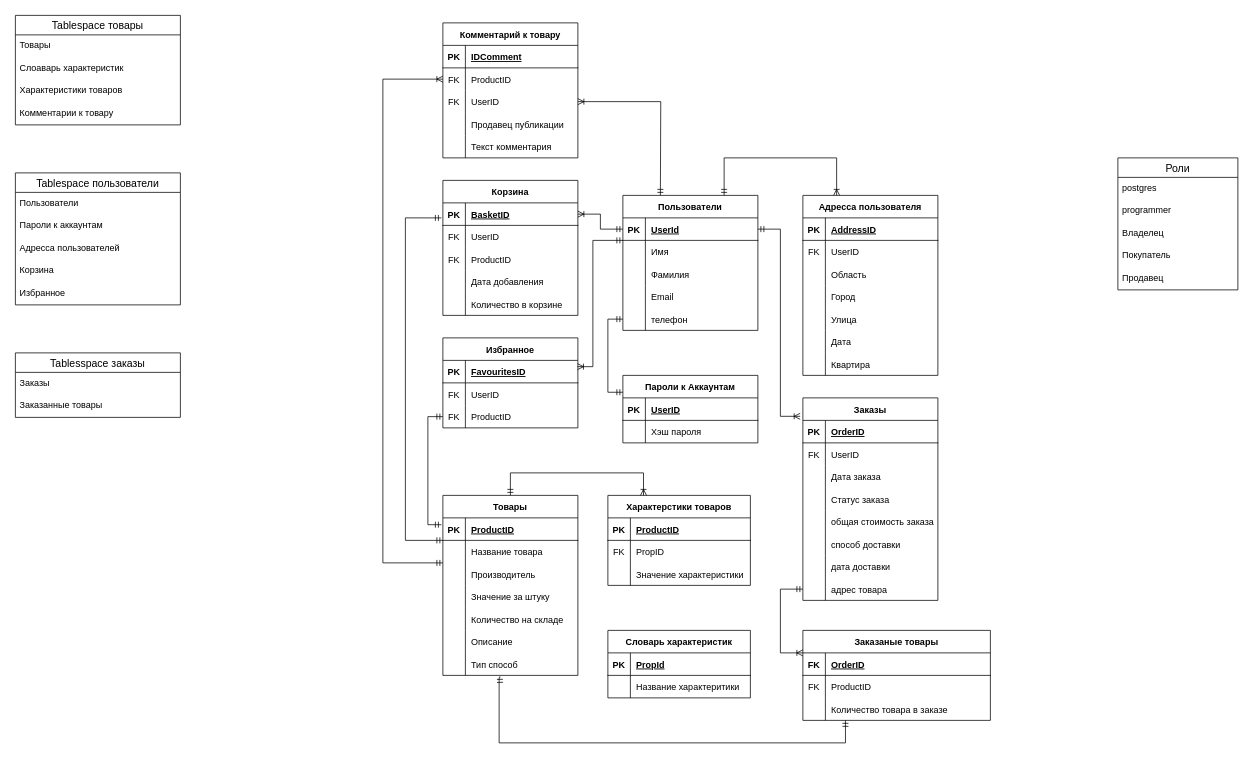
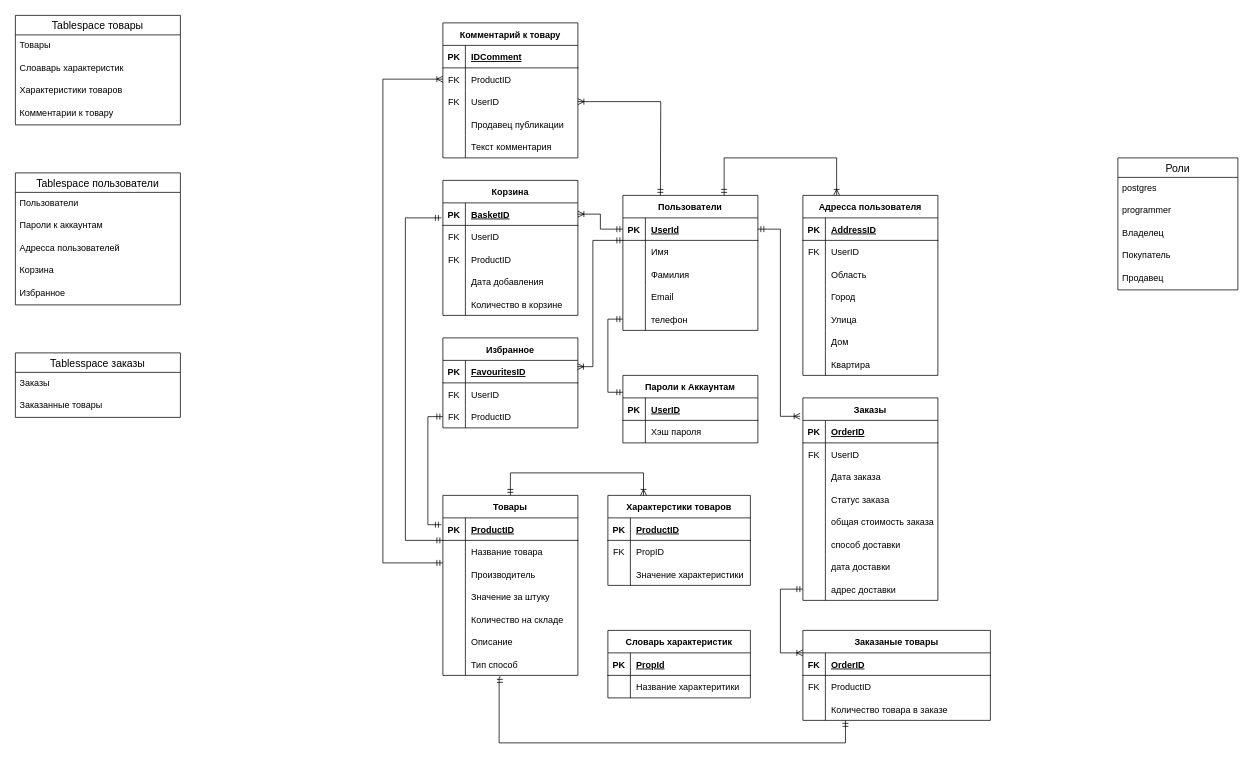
(841, 342) -> (839, 342)
(860, 590) -> (865, 590)
